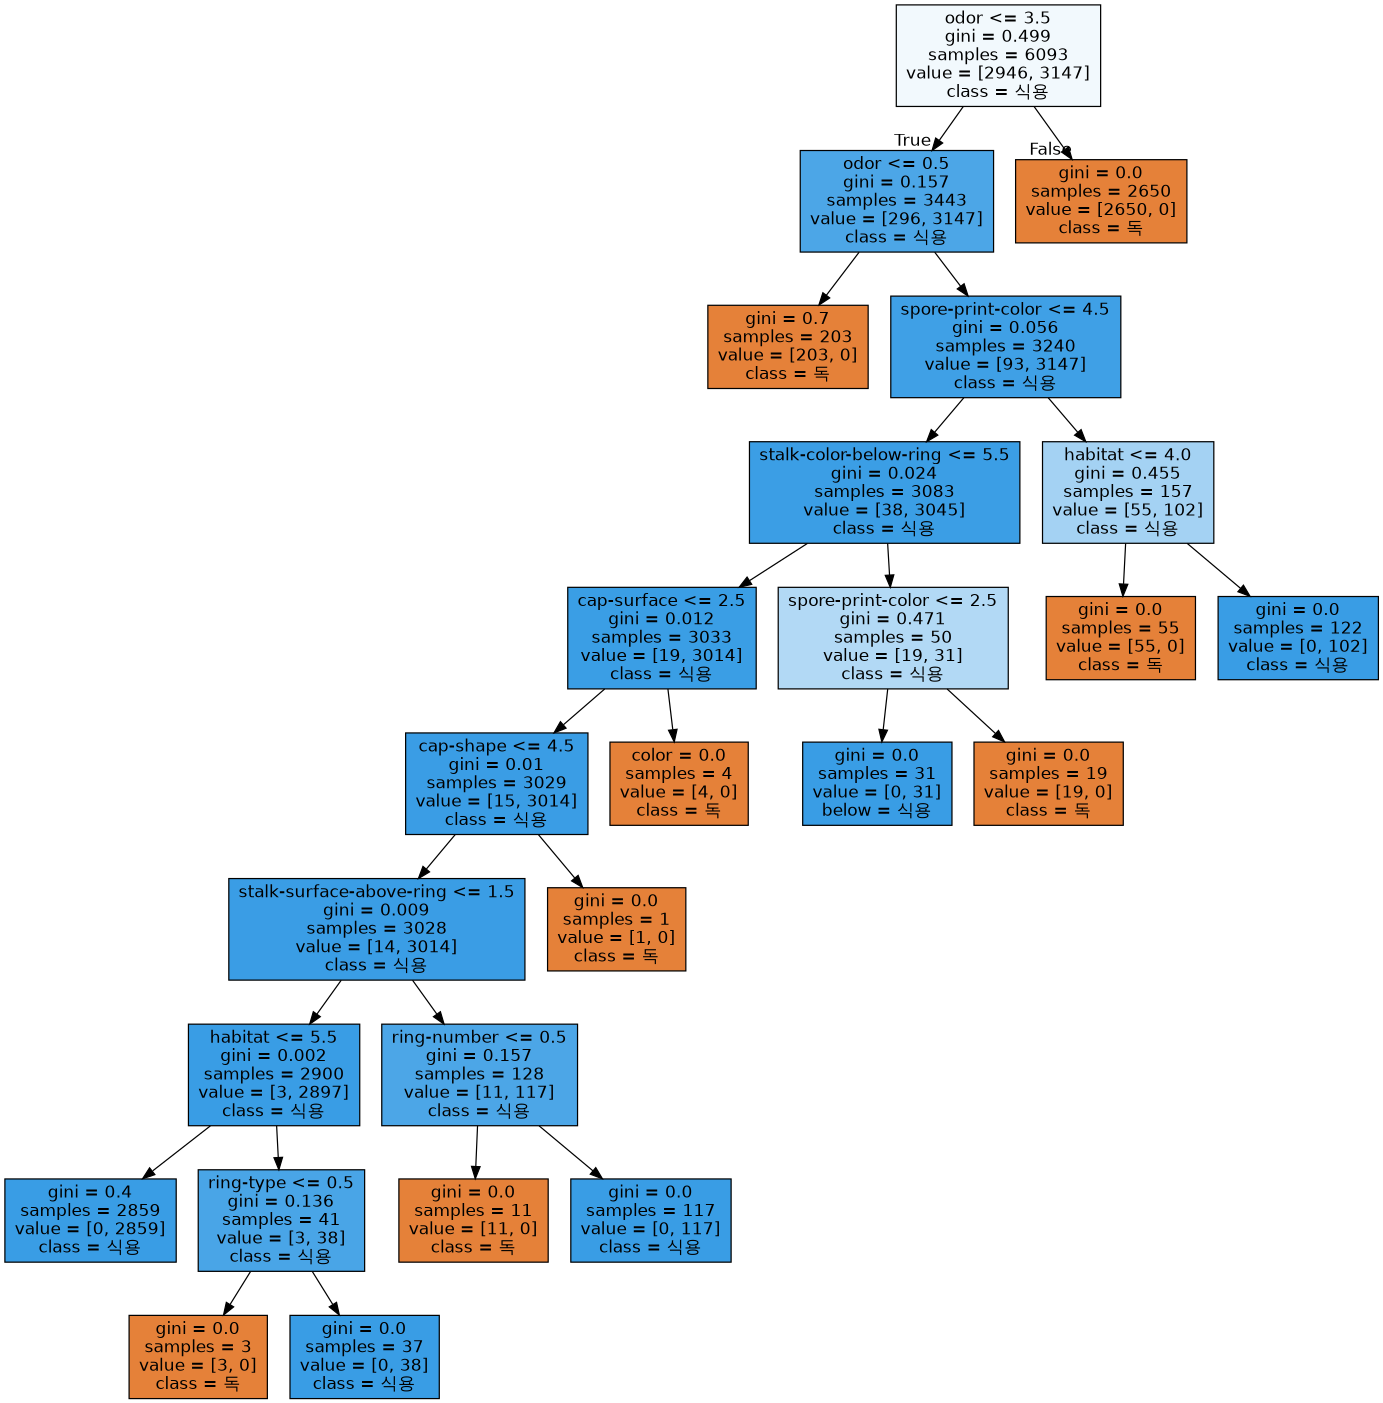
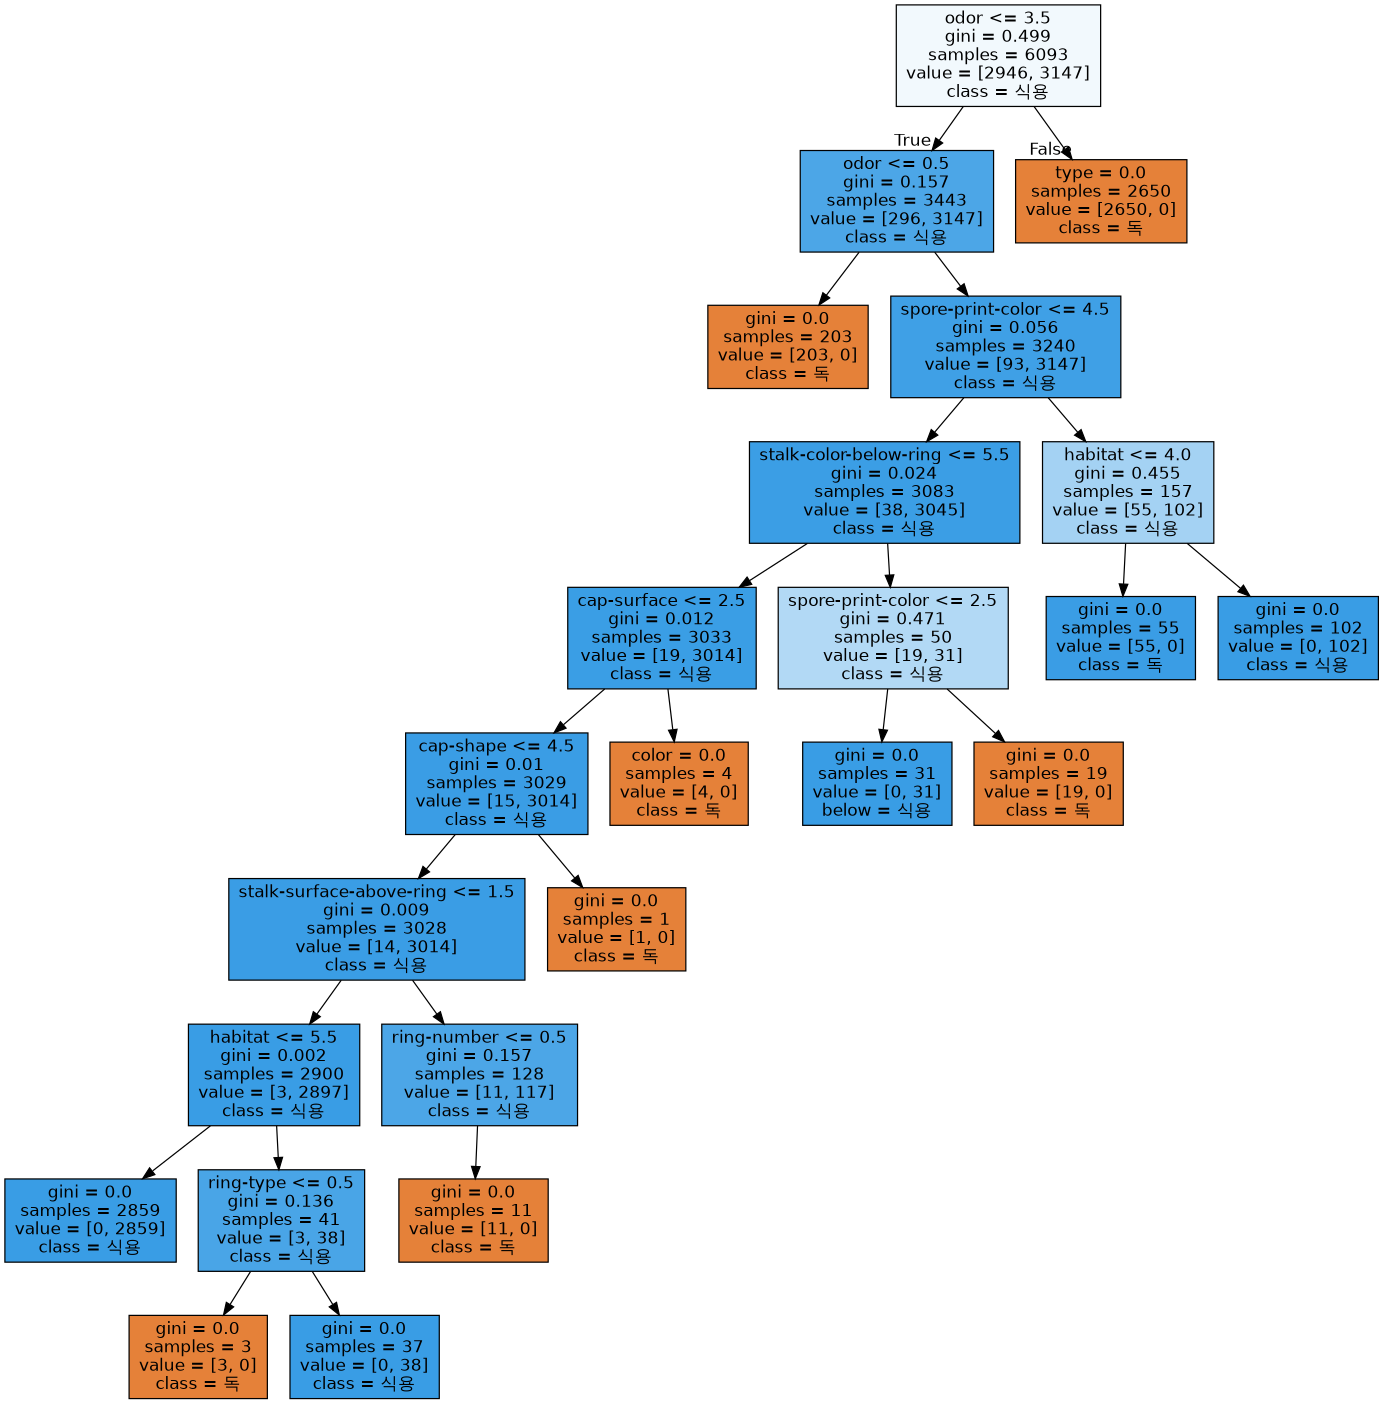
(1101, 201) -> (1101, 201)
(788, 347) -> (788, 347)
(1121, 638) -> (1121, 638)
(1298, 638) -> (1298, 638)
(91, 1221) -> (91, 1221)
(651, 1221) -> none
